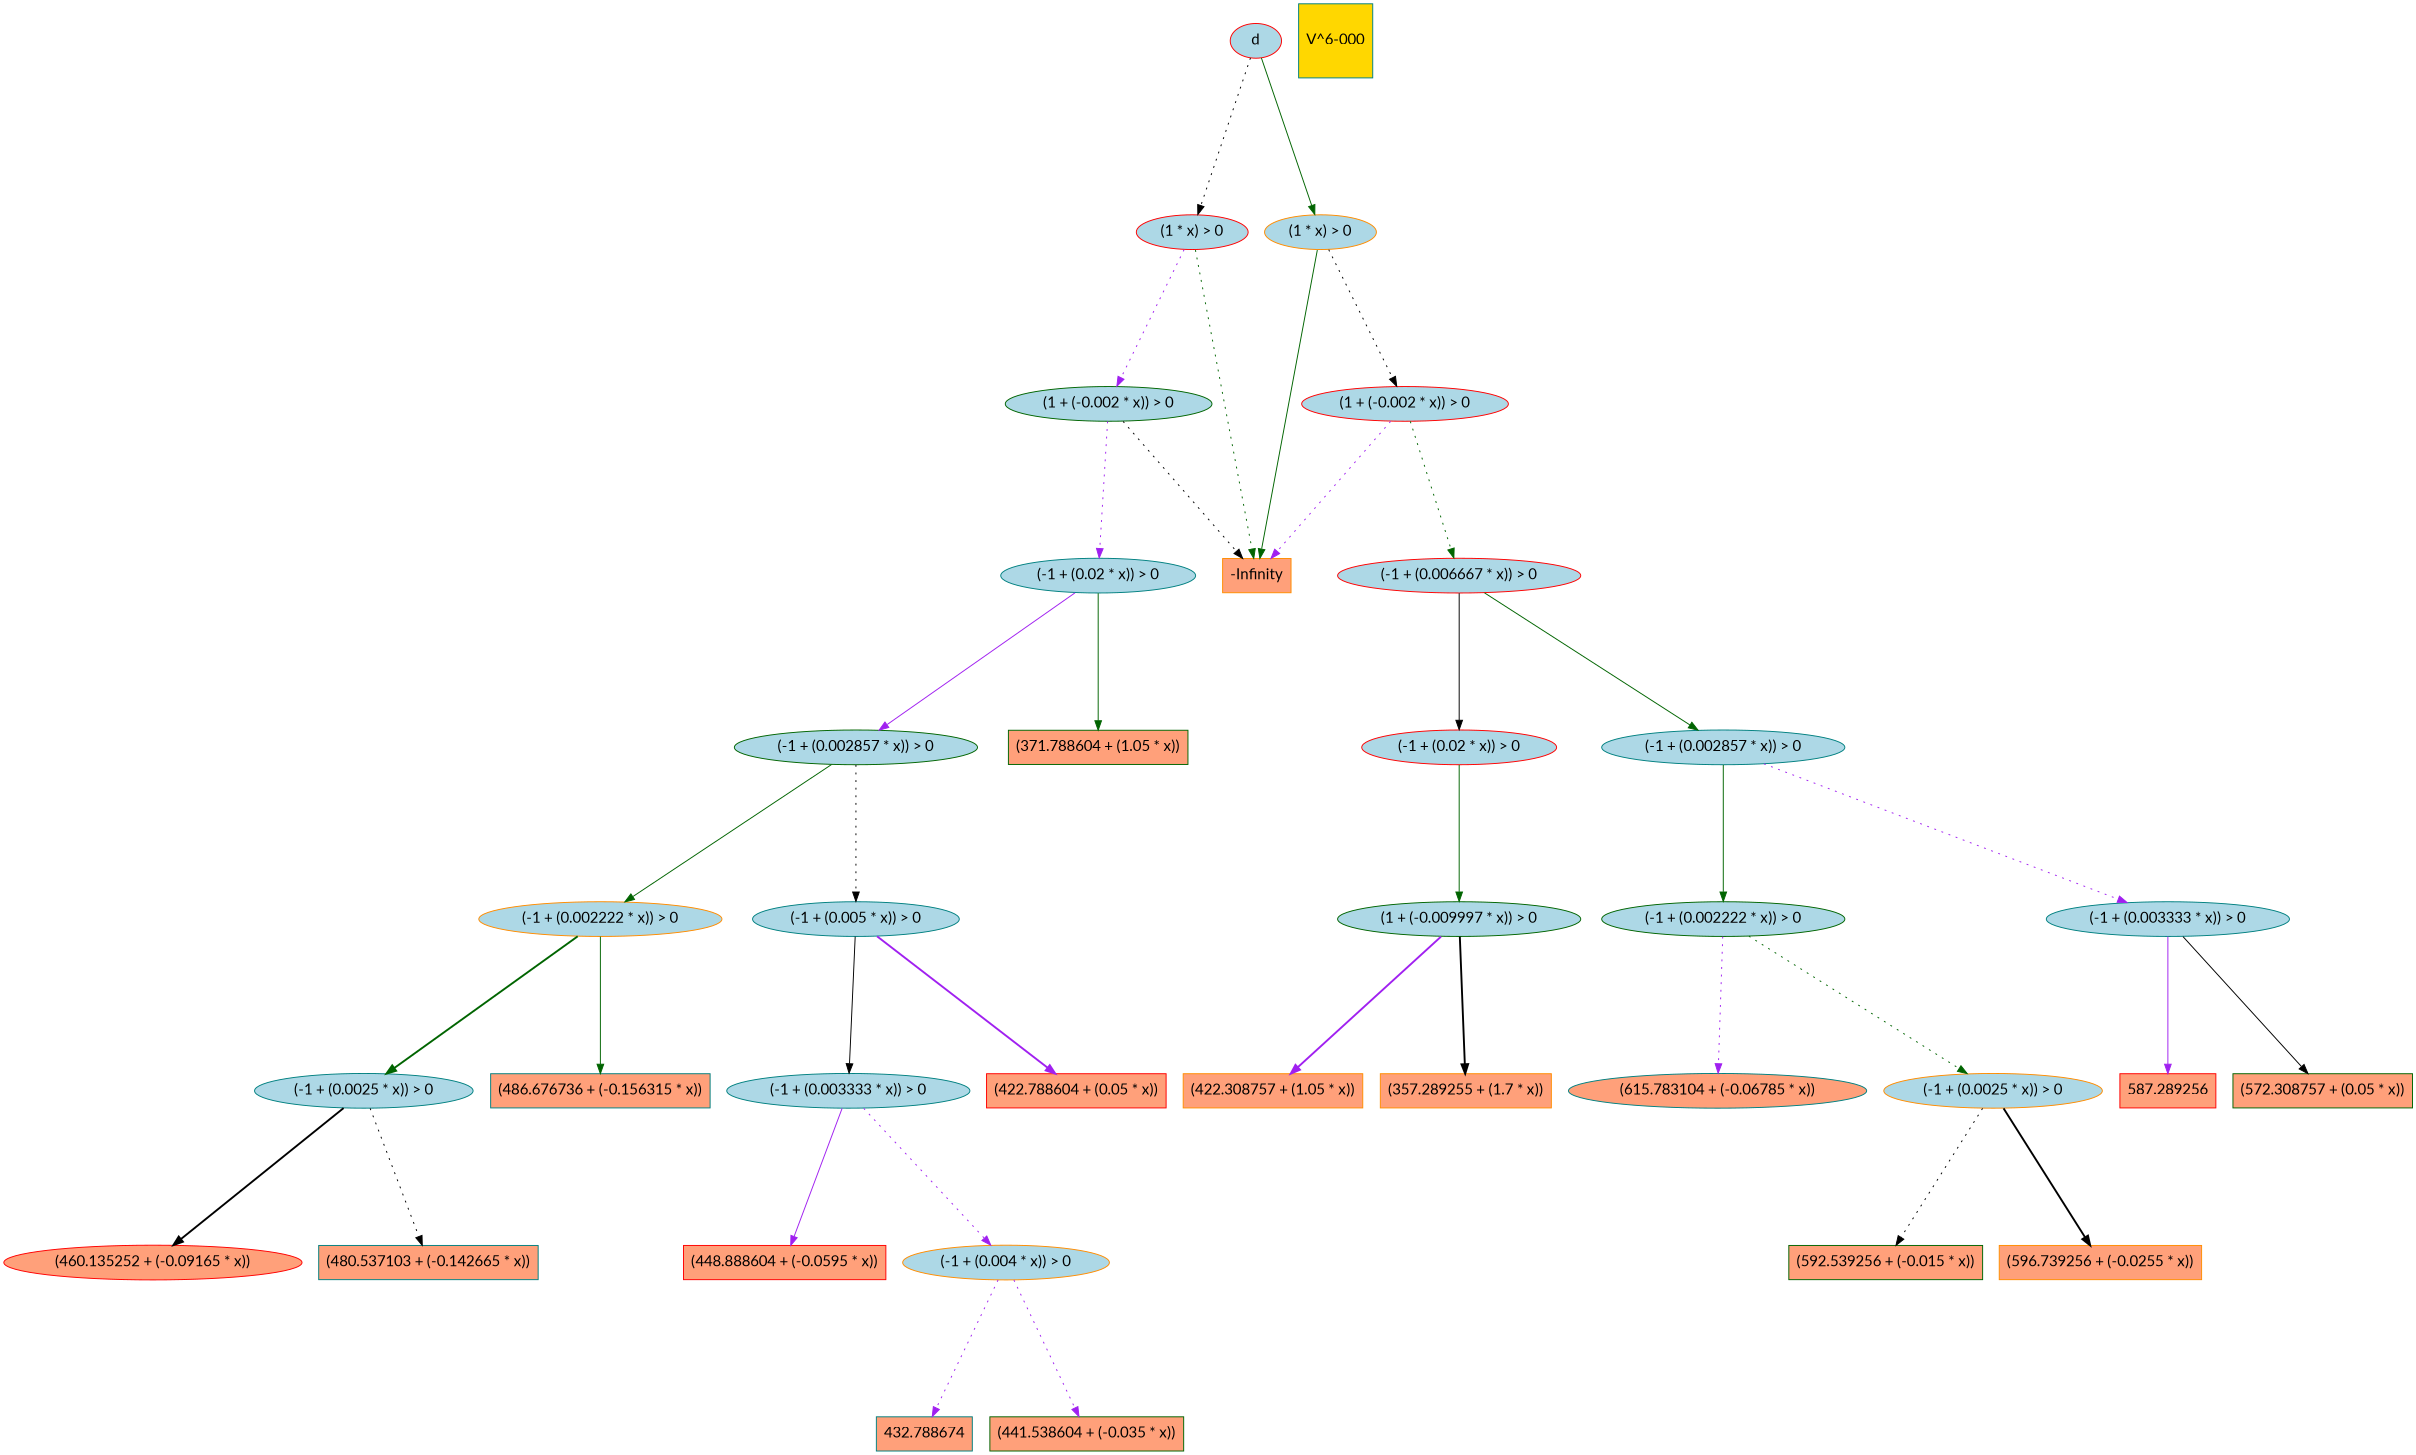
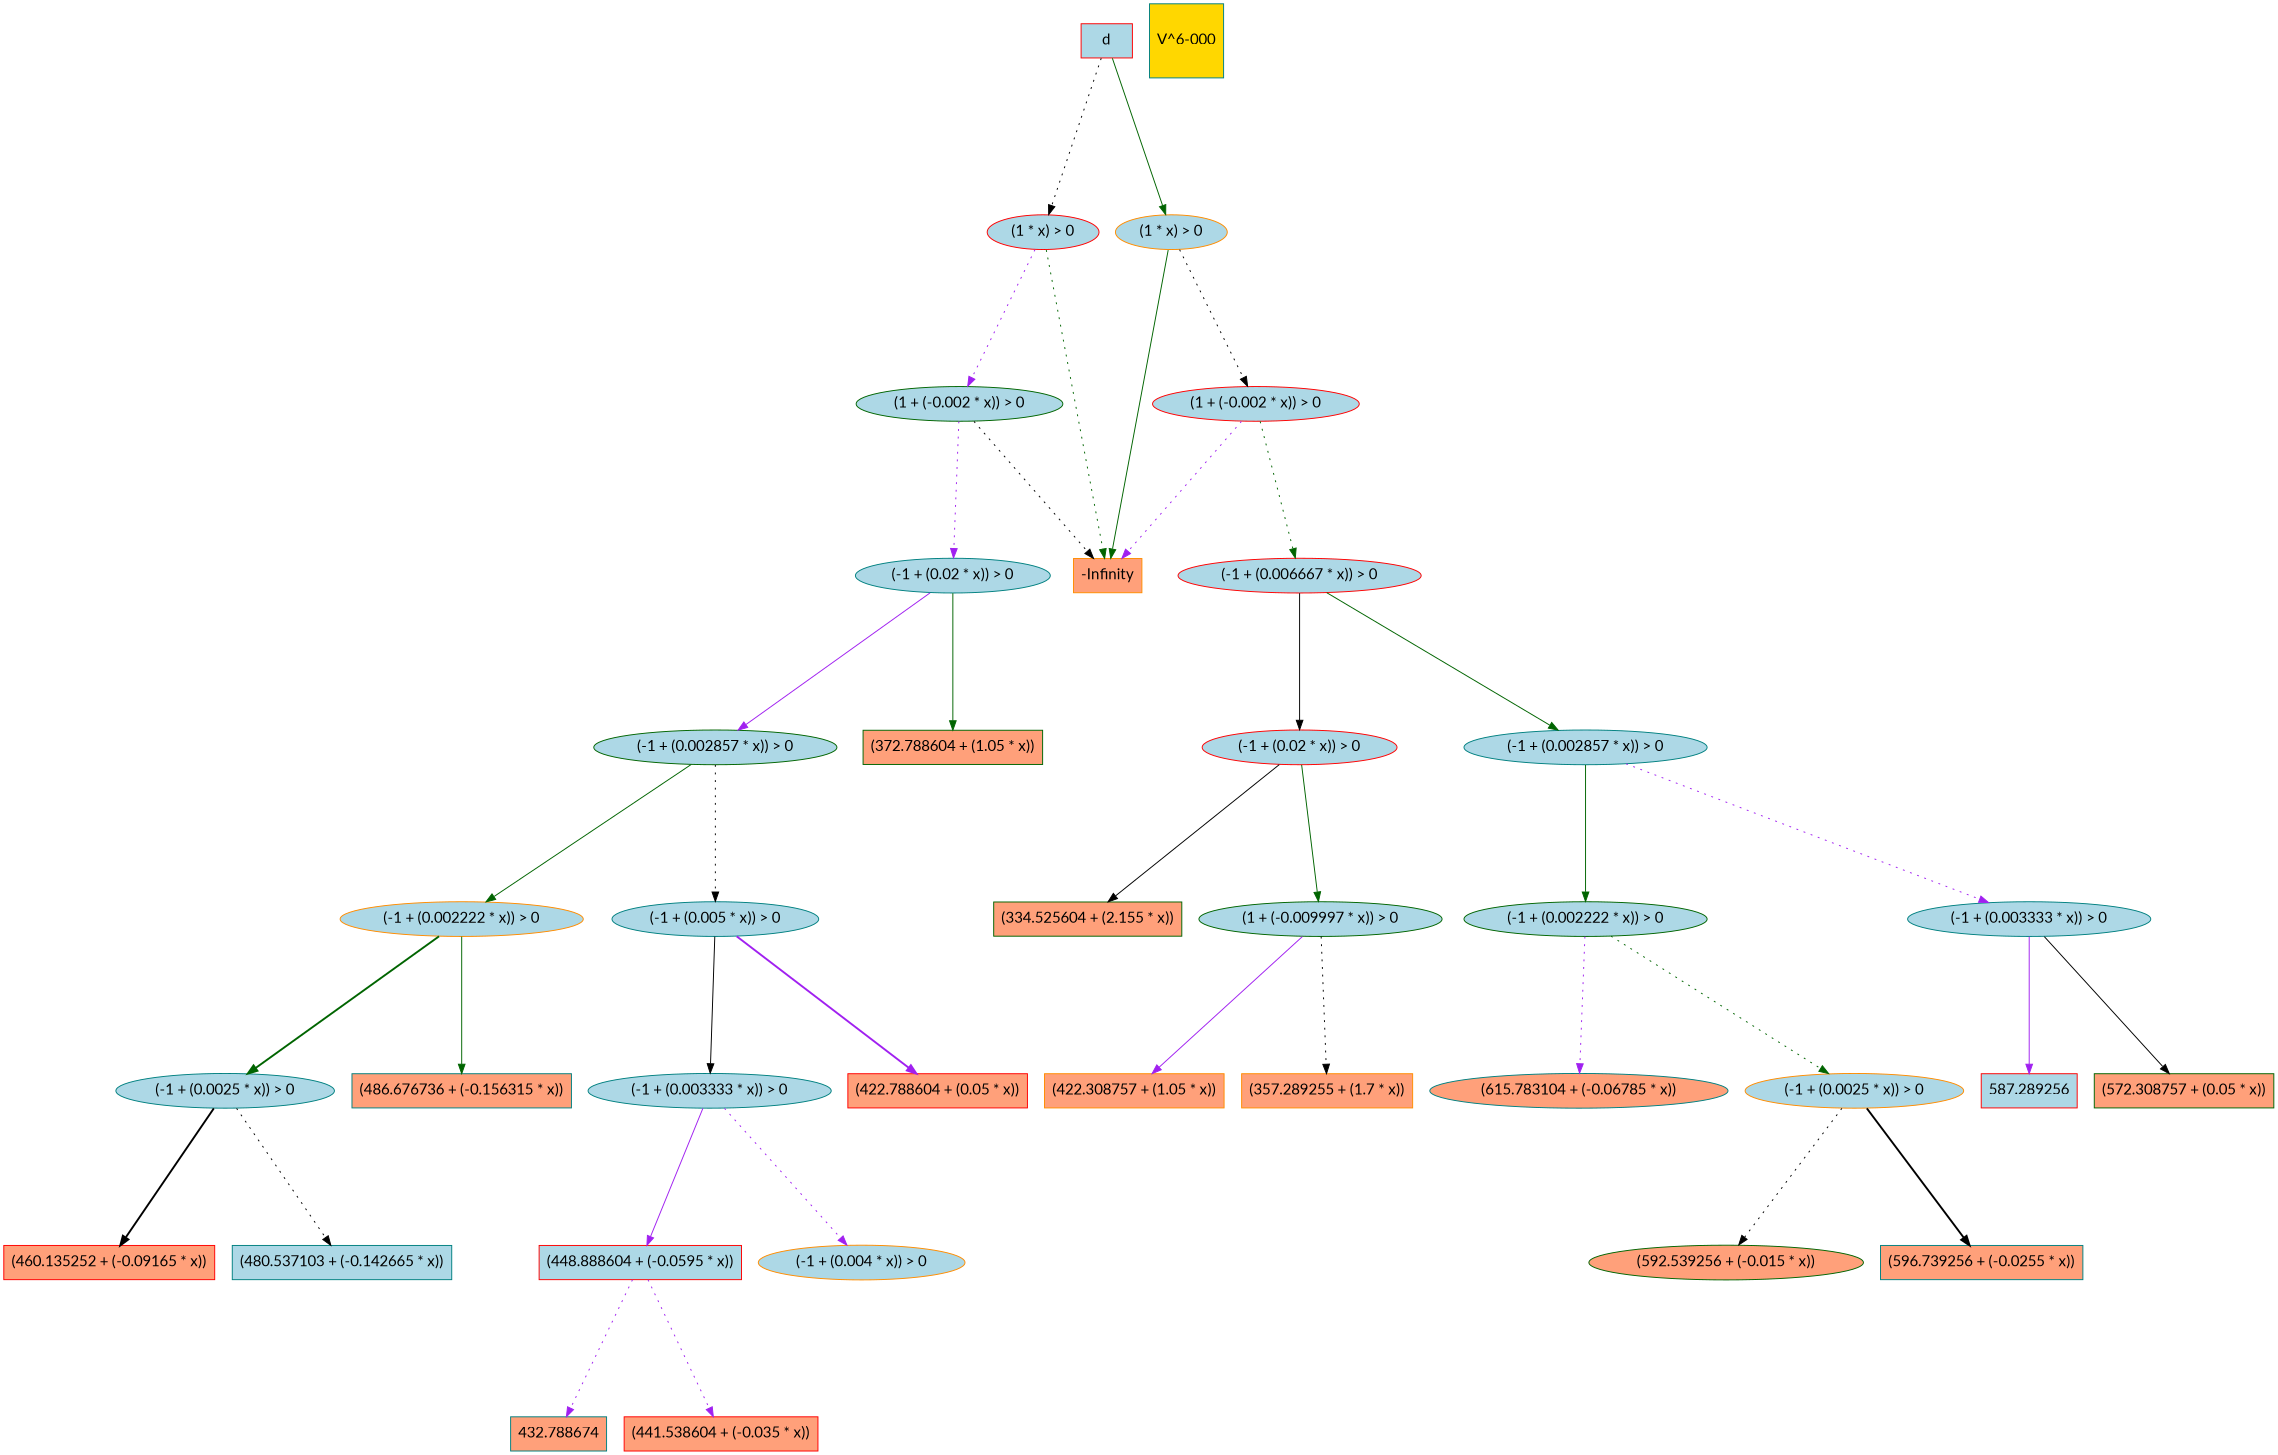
(1256, 41) -> (1107, 41)
(1098, 747) -> (953, 747)
none -> (1088, 919)
(1462, 1000) -> (1324, 1000)
(1369, 1002) -> (1231, 1002)
(2168, 1091) -> (2029, 1091)
(153, 1263) -> (109, 1263)
(428, 1263) -> (342, 1263)
(785, 1263) -> (640, 1263)
(1886, 1263) -> (1726, 1263)
(2100, 1263) -> (1982, 1263)
(967, 1344) -> (602, 1344)
(1044, 1344) -> (679, 1344)
(1087, 1434) -> (721, 1434)
